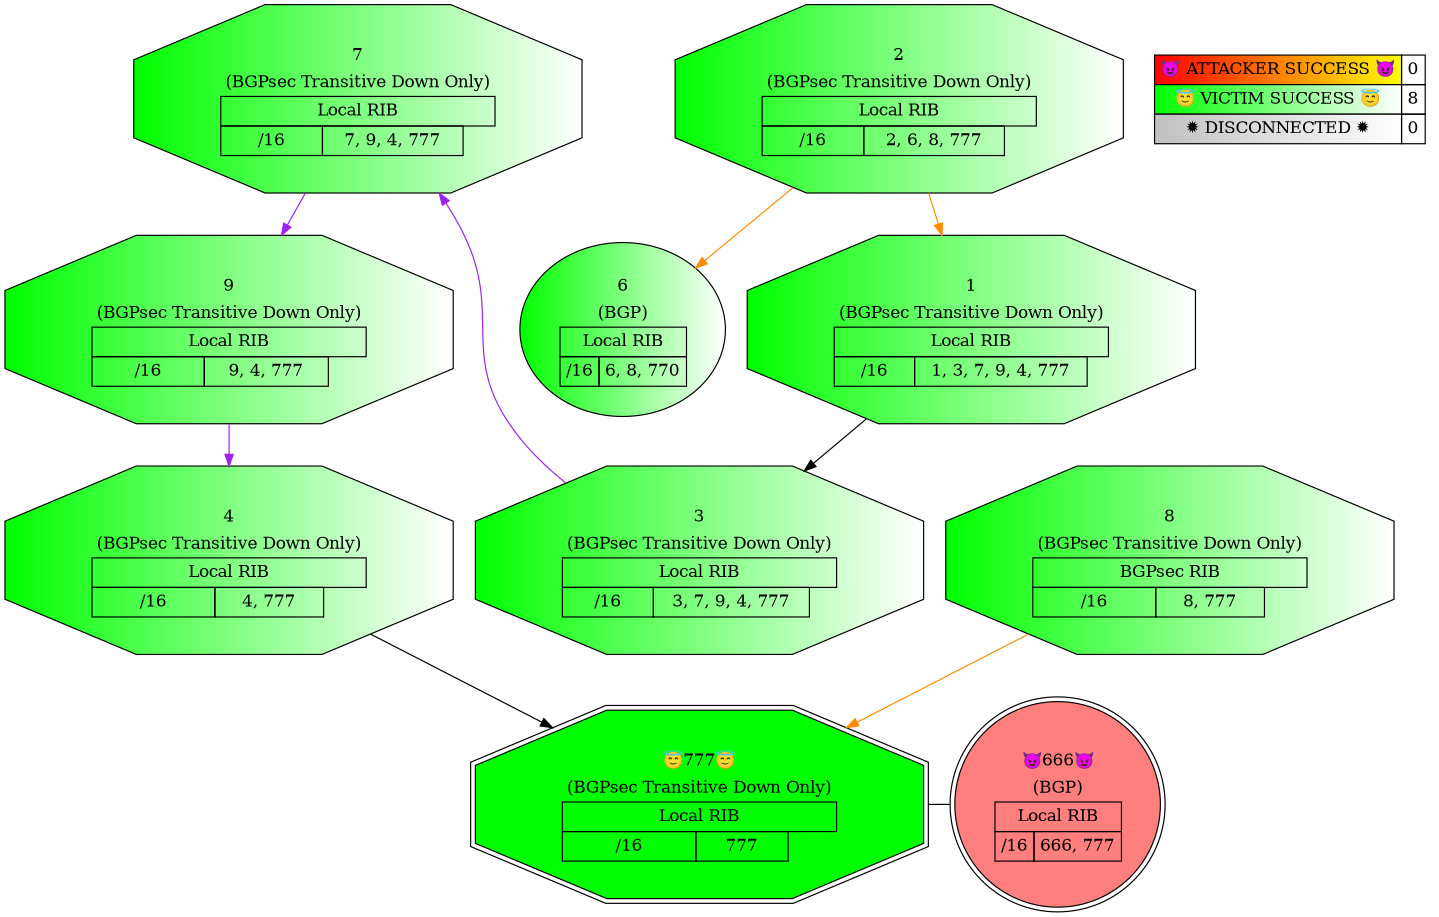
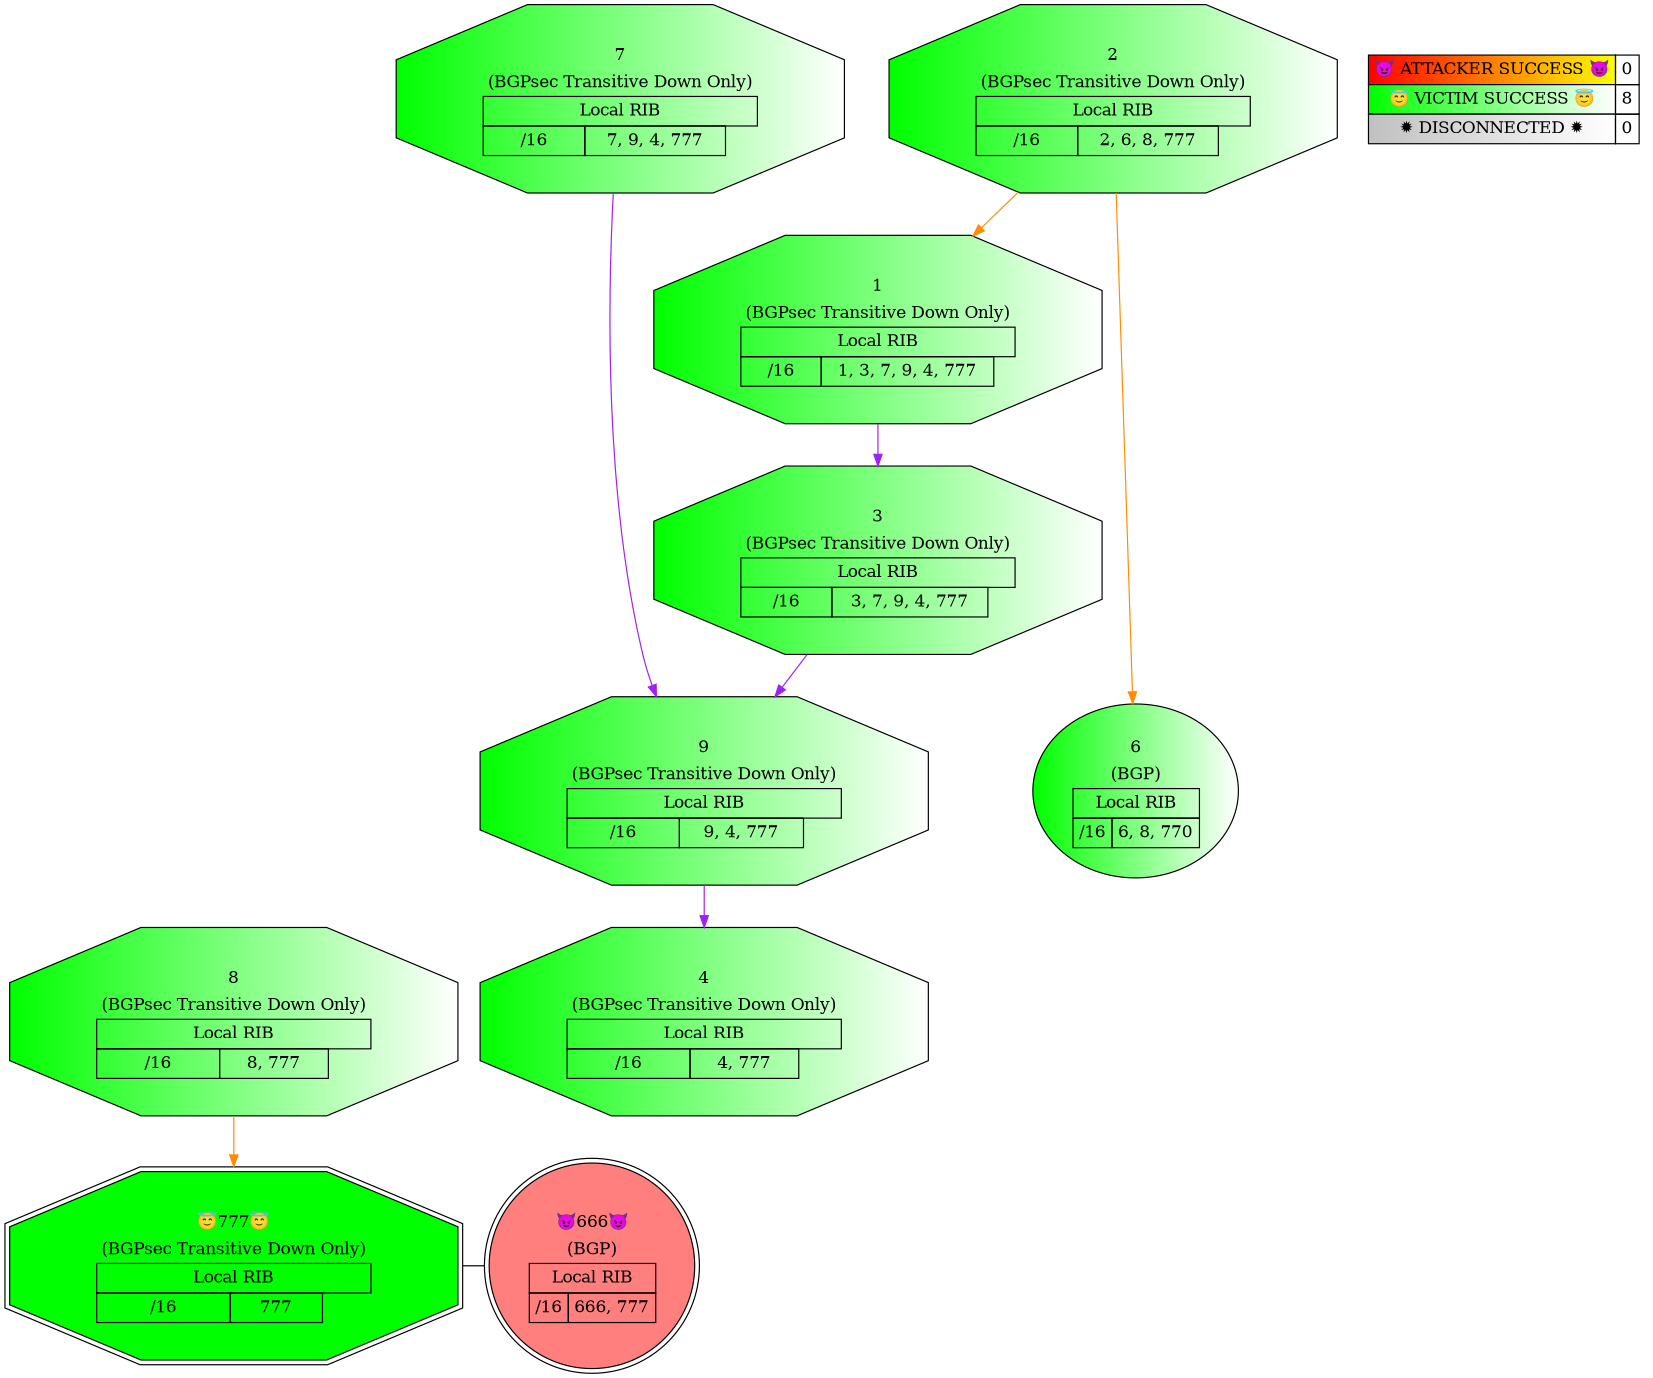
(484, 353) -> (795, 671)
(840, 441) -> (878, 439)
(1170, 572) -> (234, 1033)
(456, 678) -> none
